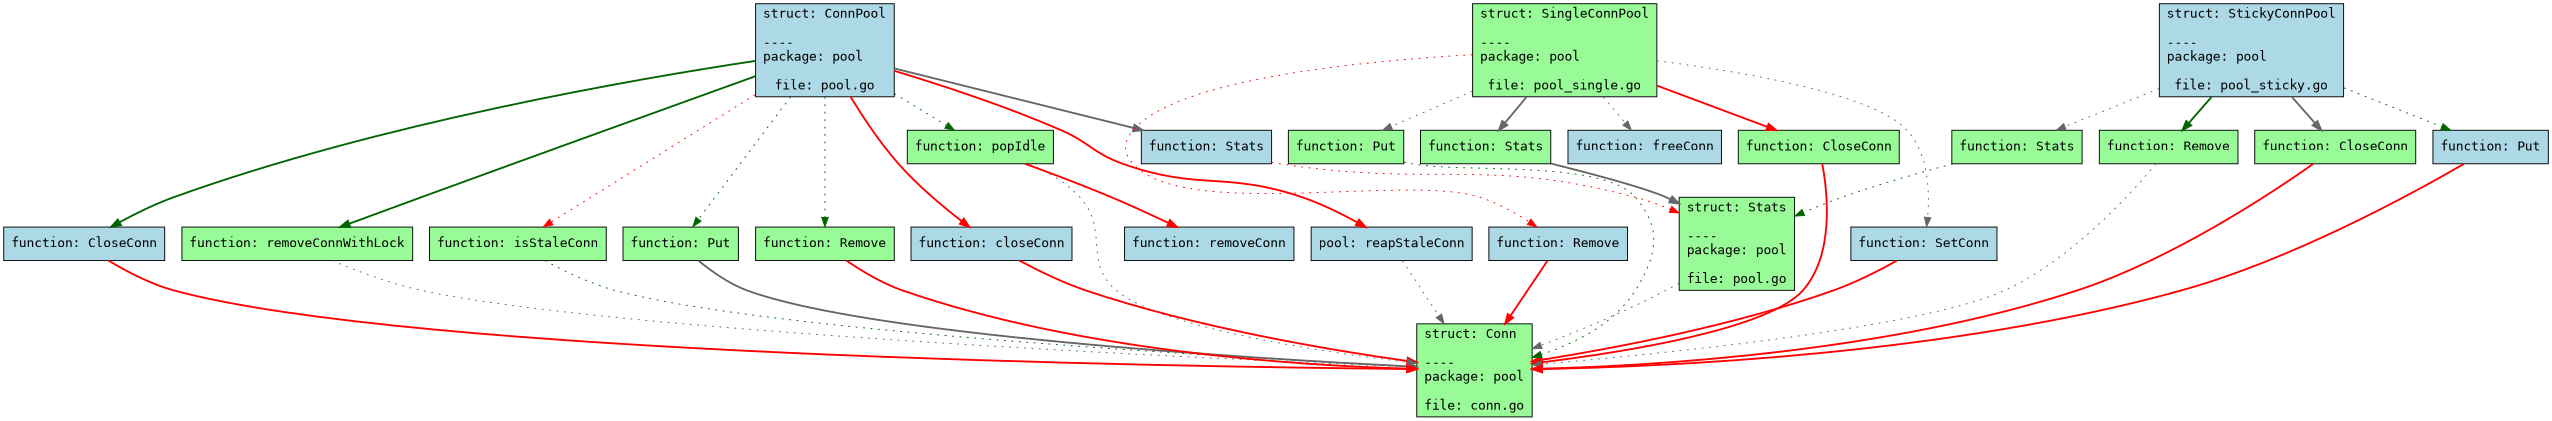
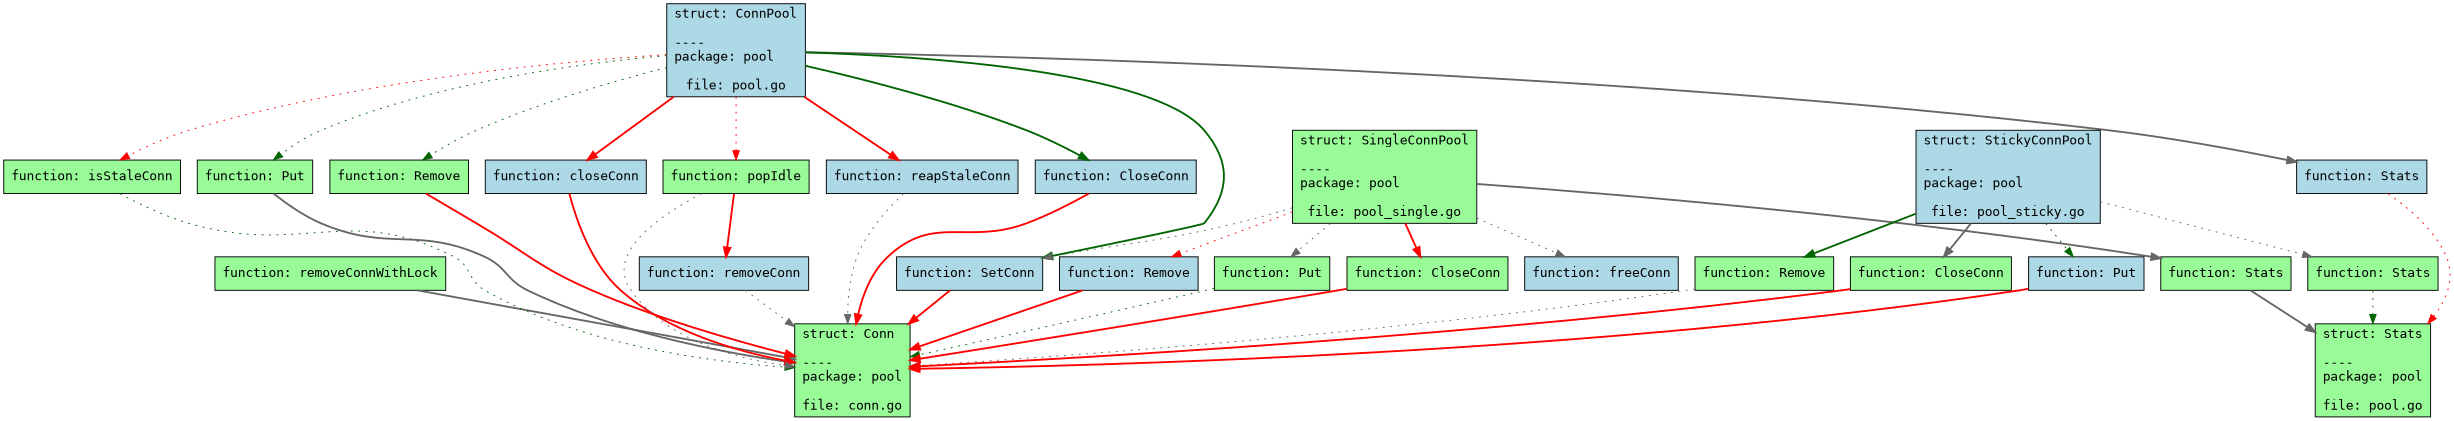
(920, 109) -> (736, 124)
(552, 150) -> (1137, 94)
(1392, 244) -> (922, 177)
(1628, 309) -> (766, 306)
(866, 338) -> (583, 320)
